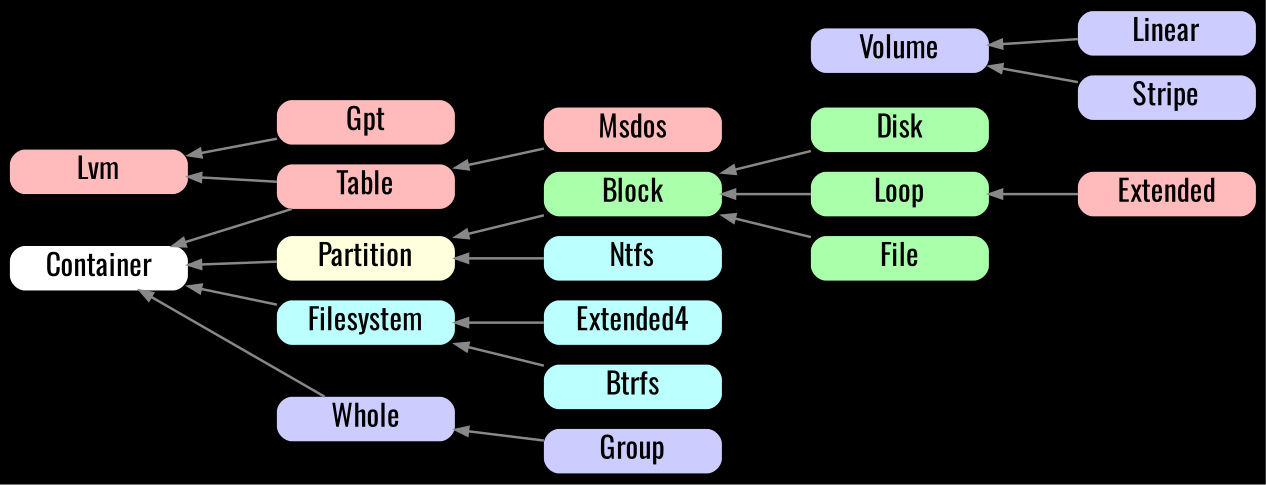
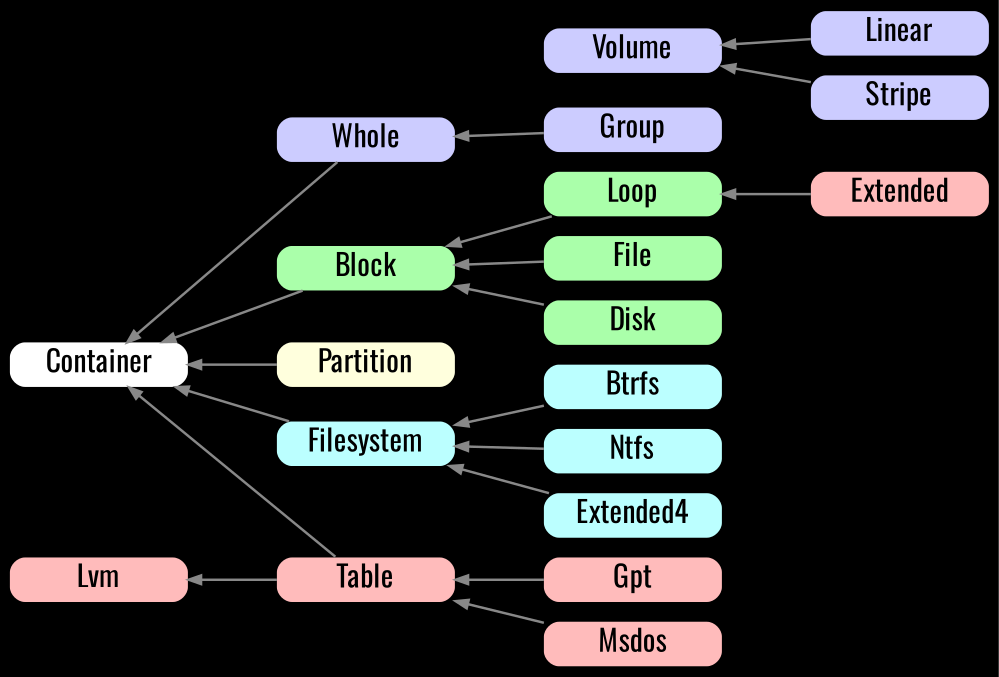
(239, 146) -> (506, 580)
(506, 225) -> (239, 314)
(506, 258) -> (506, 448)
